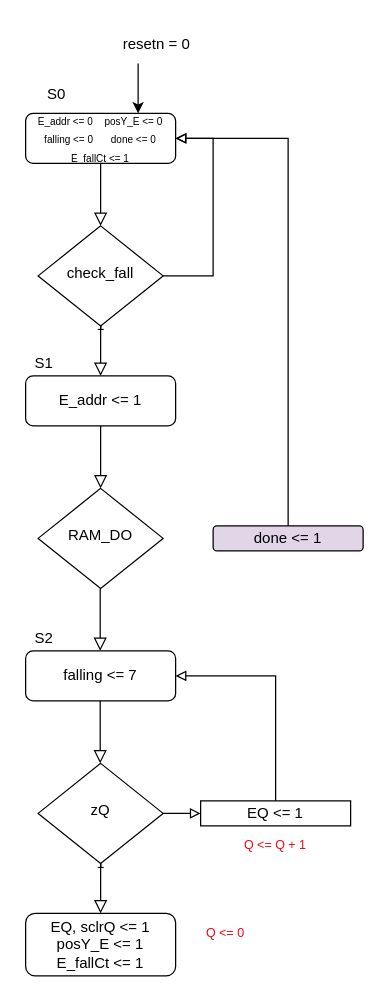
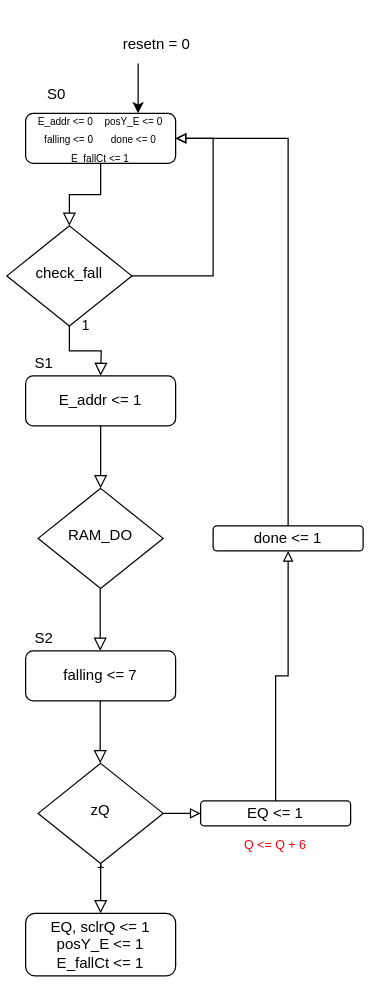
(101, 276) -> (69, 276)
(288, 538) -> (288, 538)
(232, 676) -> (288, 625)
(276, 813) -> (276, 813)
(276, 844) -> (276, 844)
(226, 932) -> none
